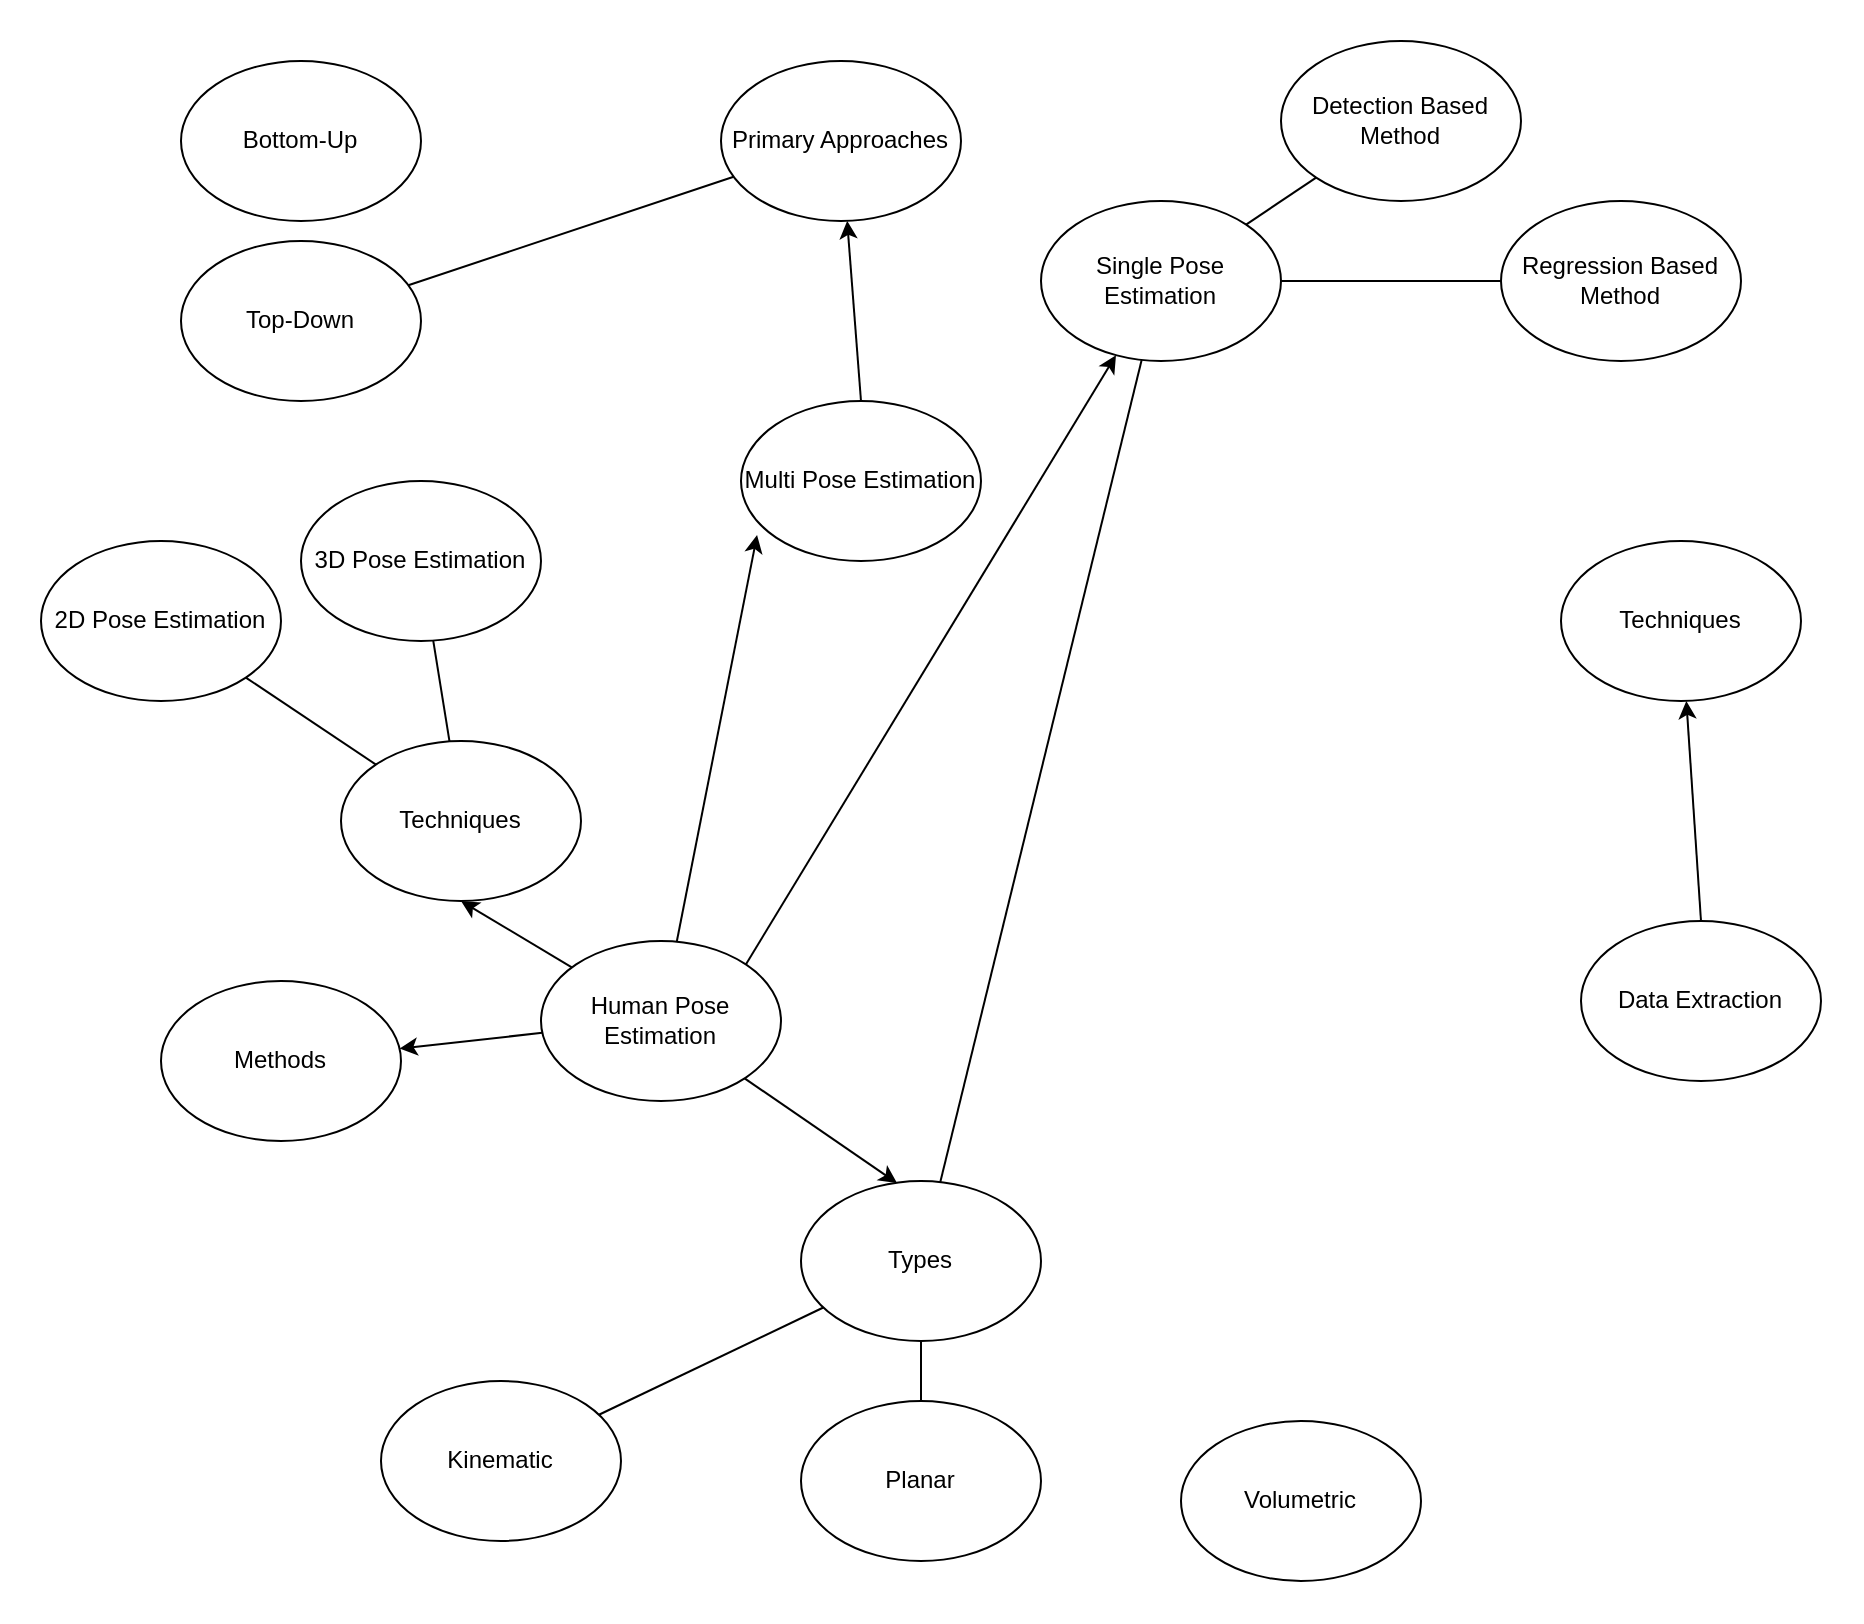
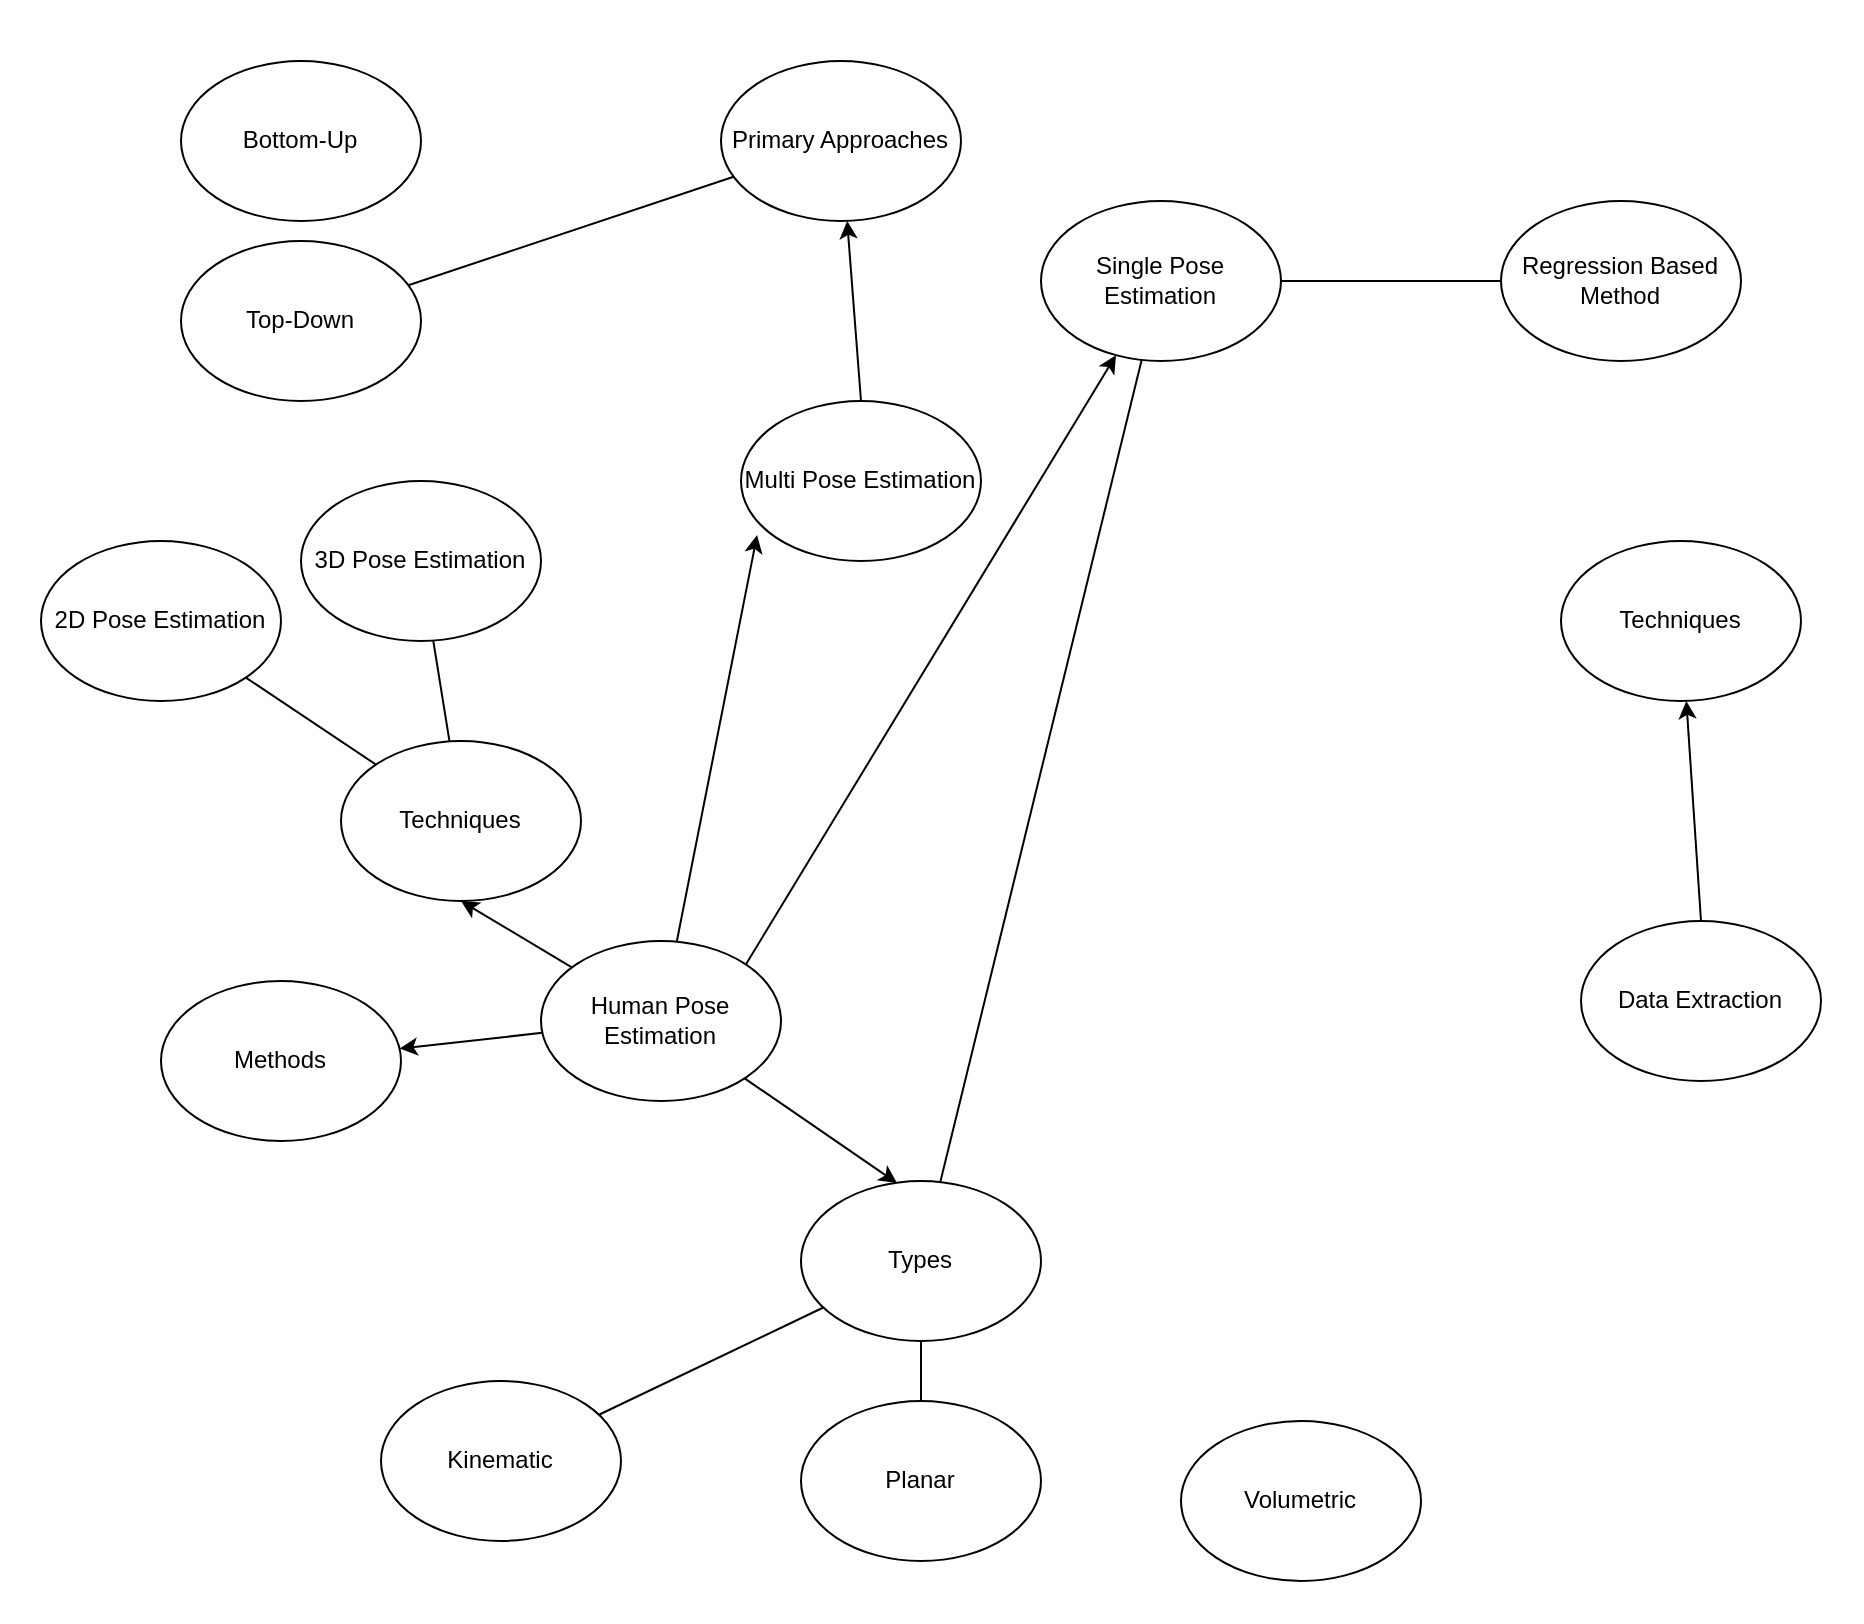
(1401, 121) -> none
(1281, 201) -> none
